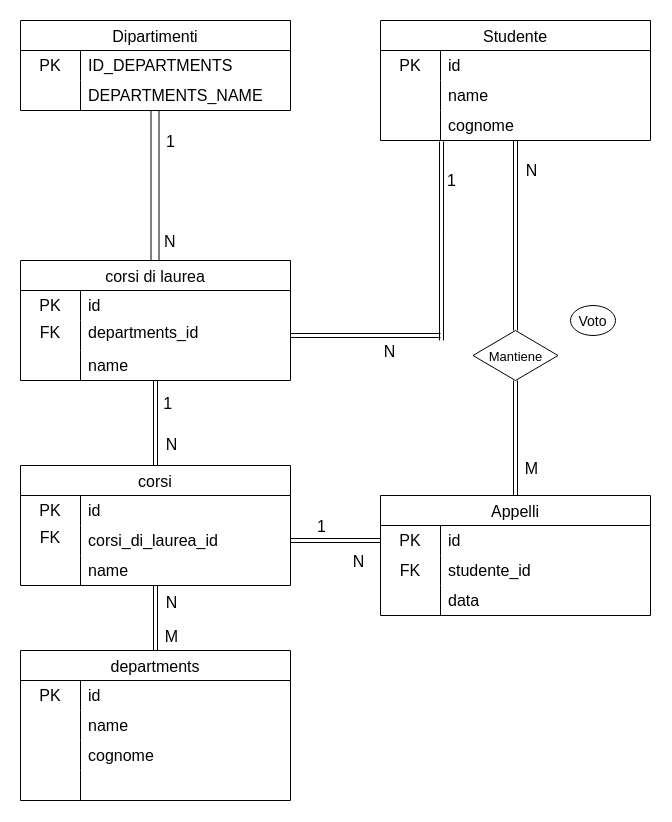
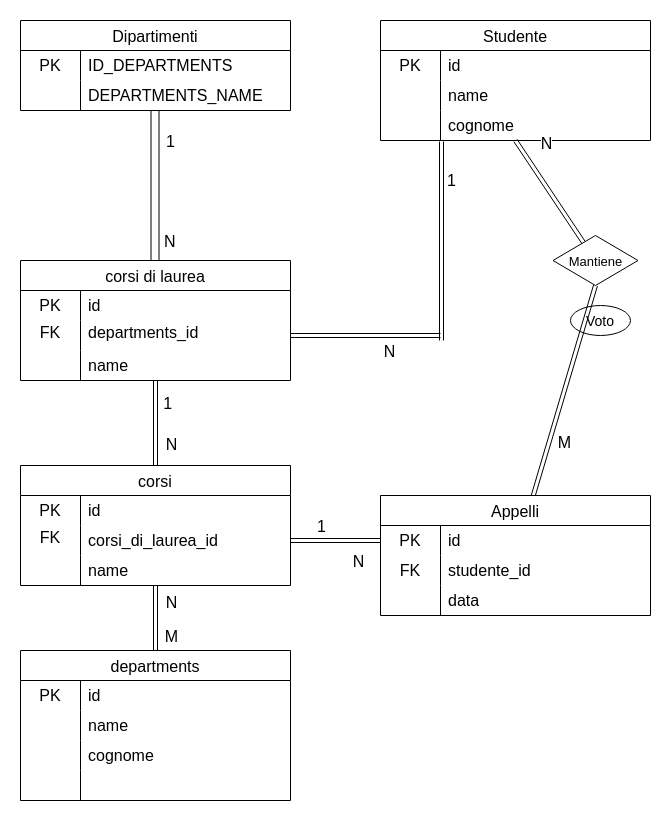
(593, 321) -> (601, 321)
(516, 356) -> (596, 261)
